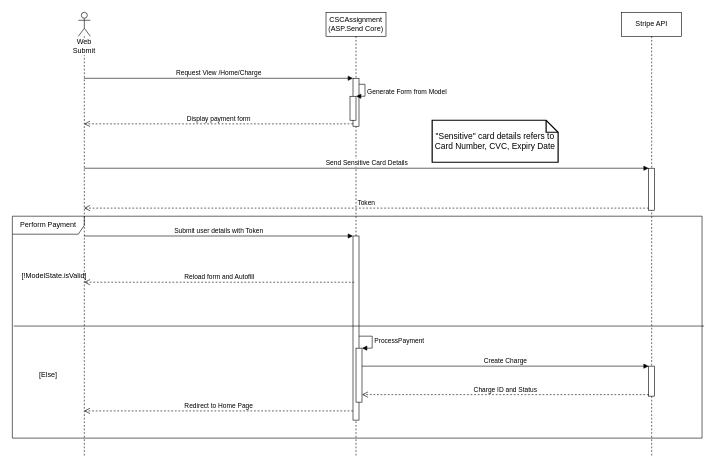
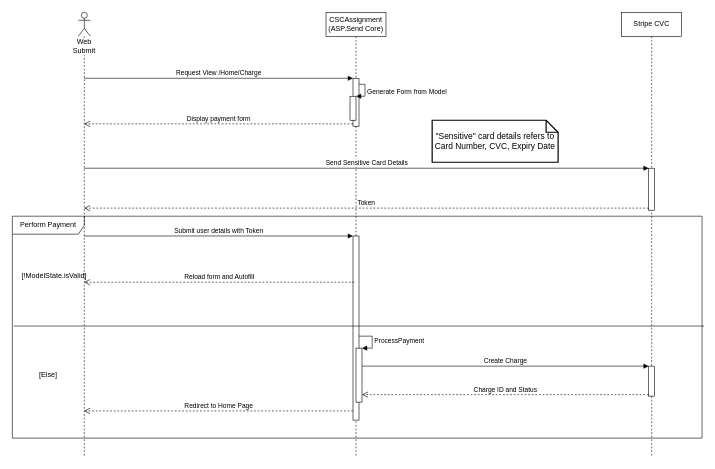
(652, 24) -> (652, 24)
